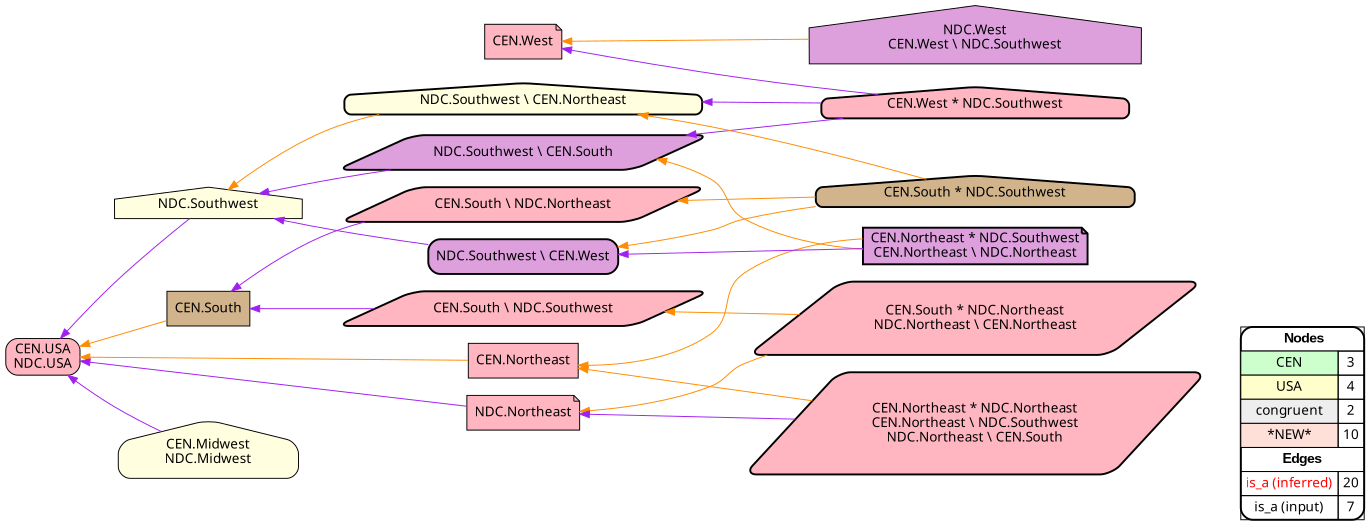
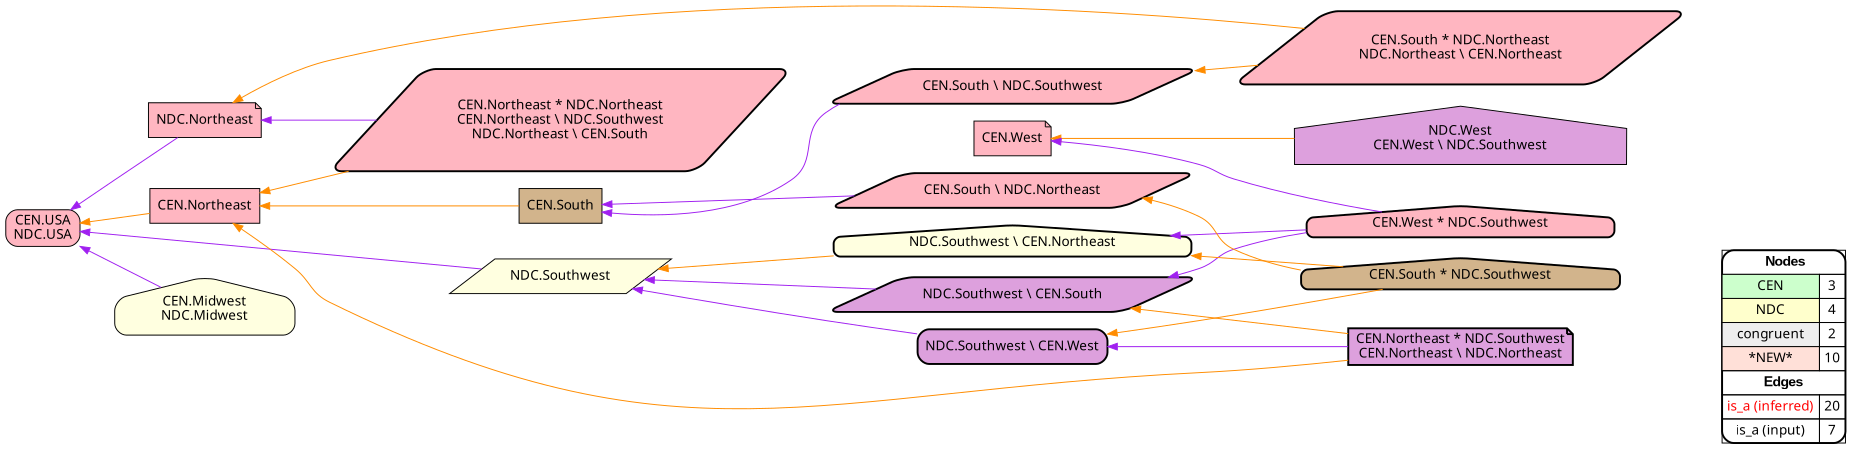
(208, 205) -> (561, 276)
(128, 332) -> (394, 206)
(1289, 387) -> (1771, 310)
